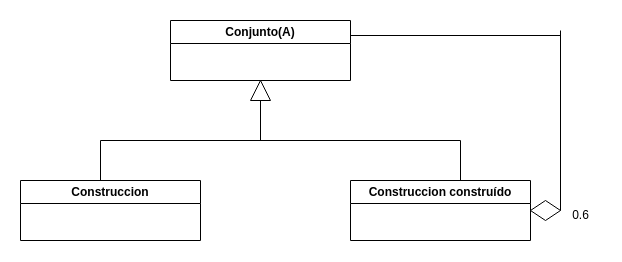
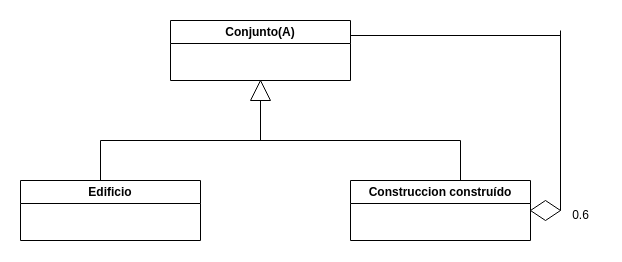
(111, 193) -> (111, 193)
